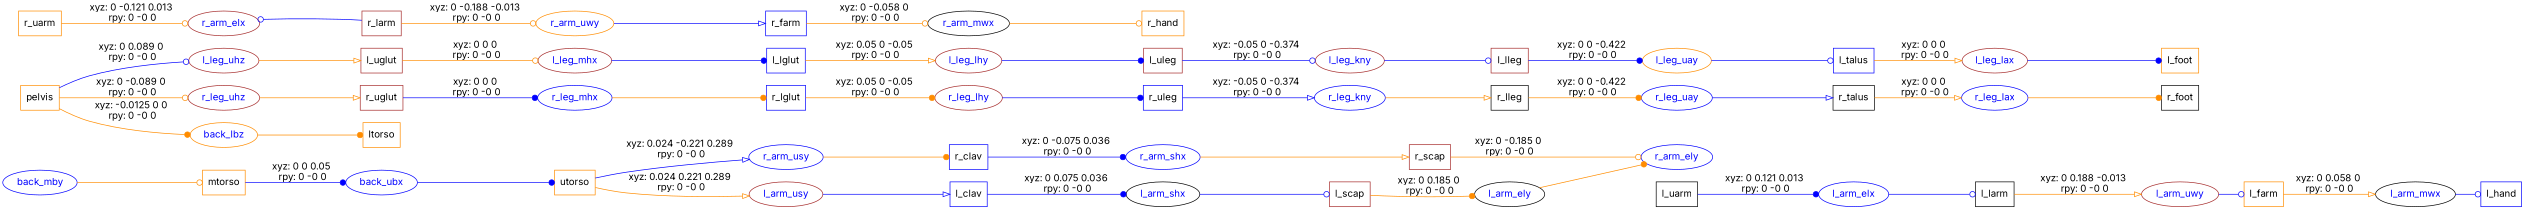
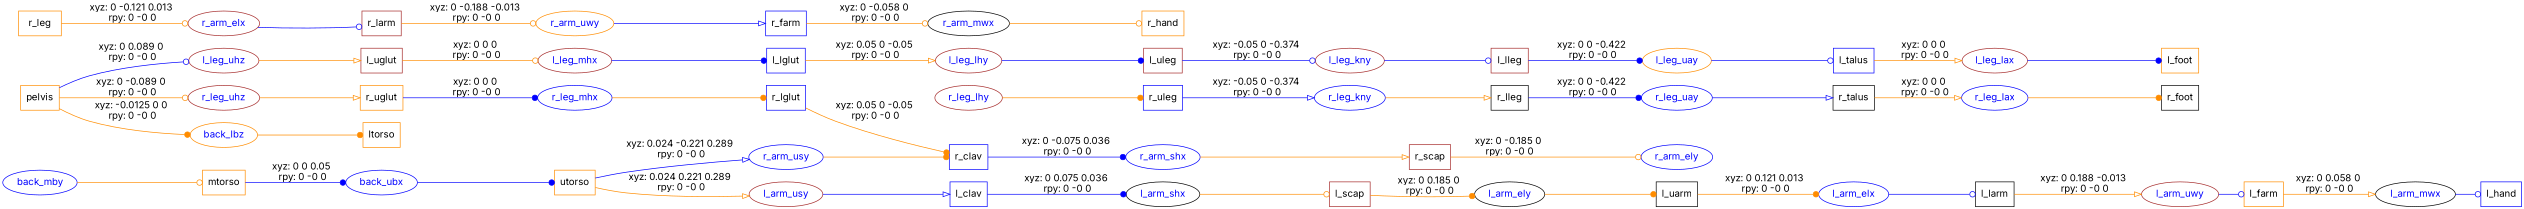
(313, 19) -> (307, 28)
(40, 23) -> (40, 23)
(382, 98) -> (382, 98)
(867, 98) -> (874, 134)
(1070, 98) -> (1070, 98)
(1582, 98) -> (1582, 98)
(1590, 176) -> (1598, 194)
(1262, 194) -> (1262, 194)
(1755, 194) -> (1755, 194)
